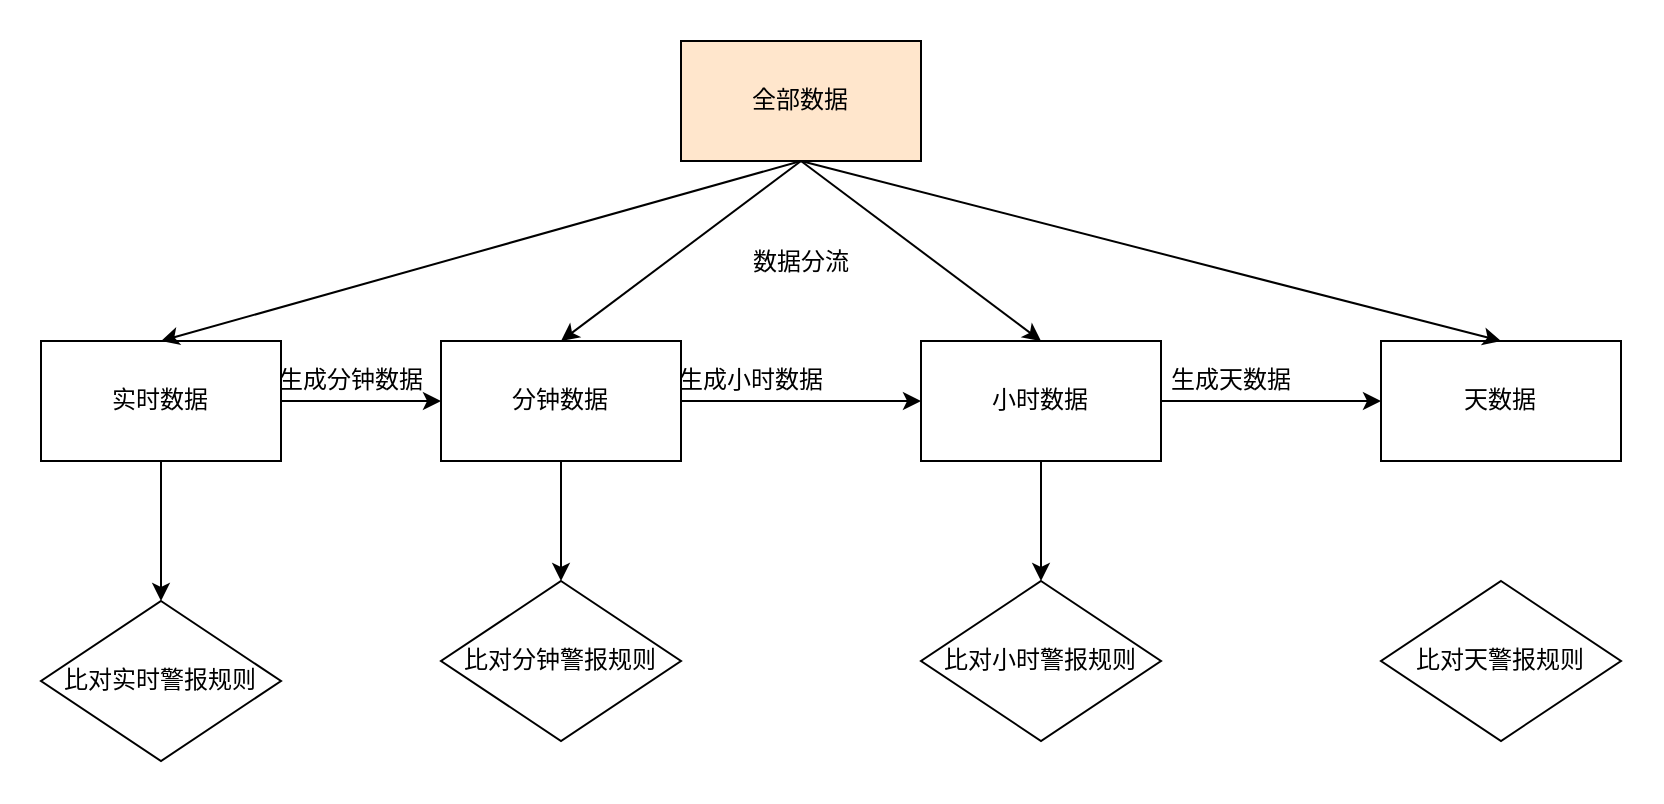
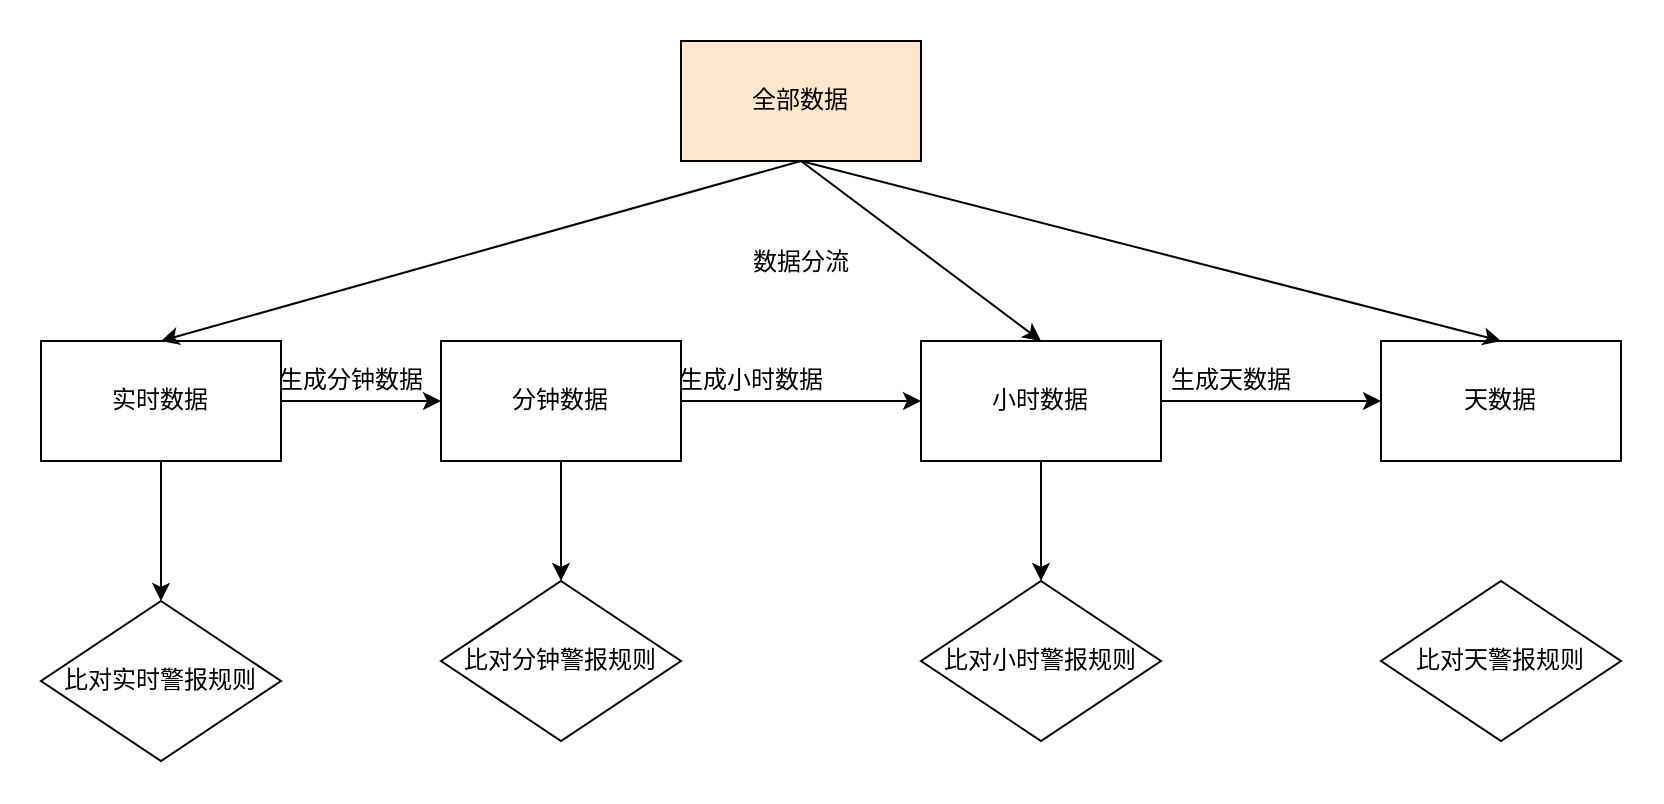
(684, 249) -> none
